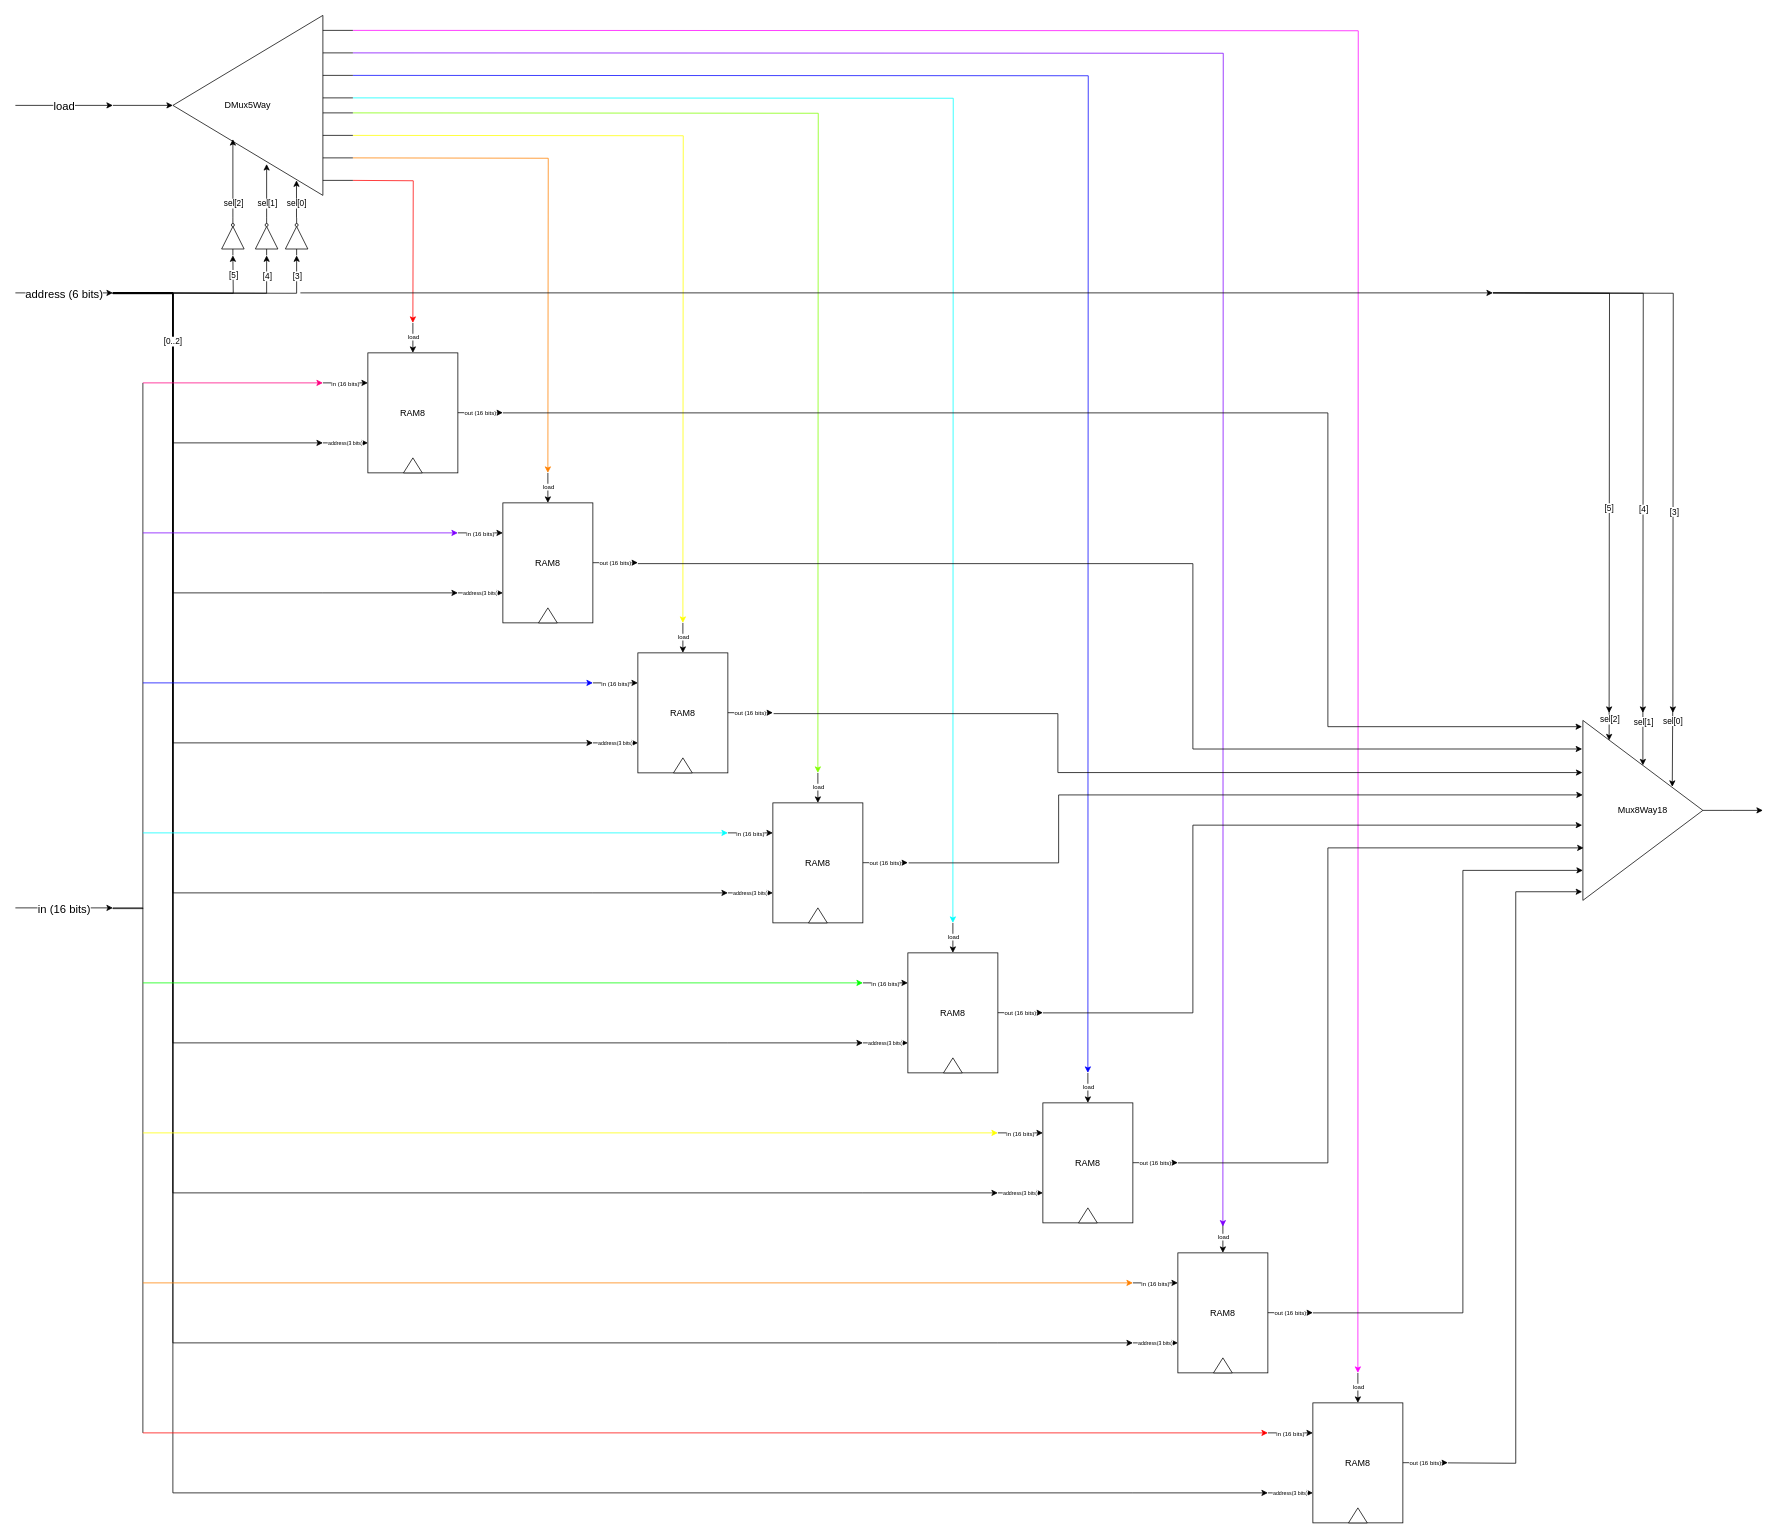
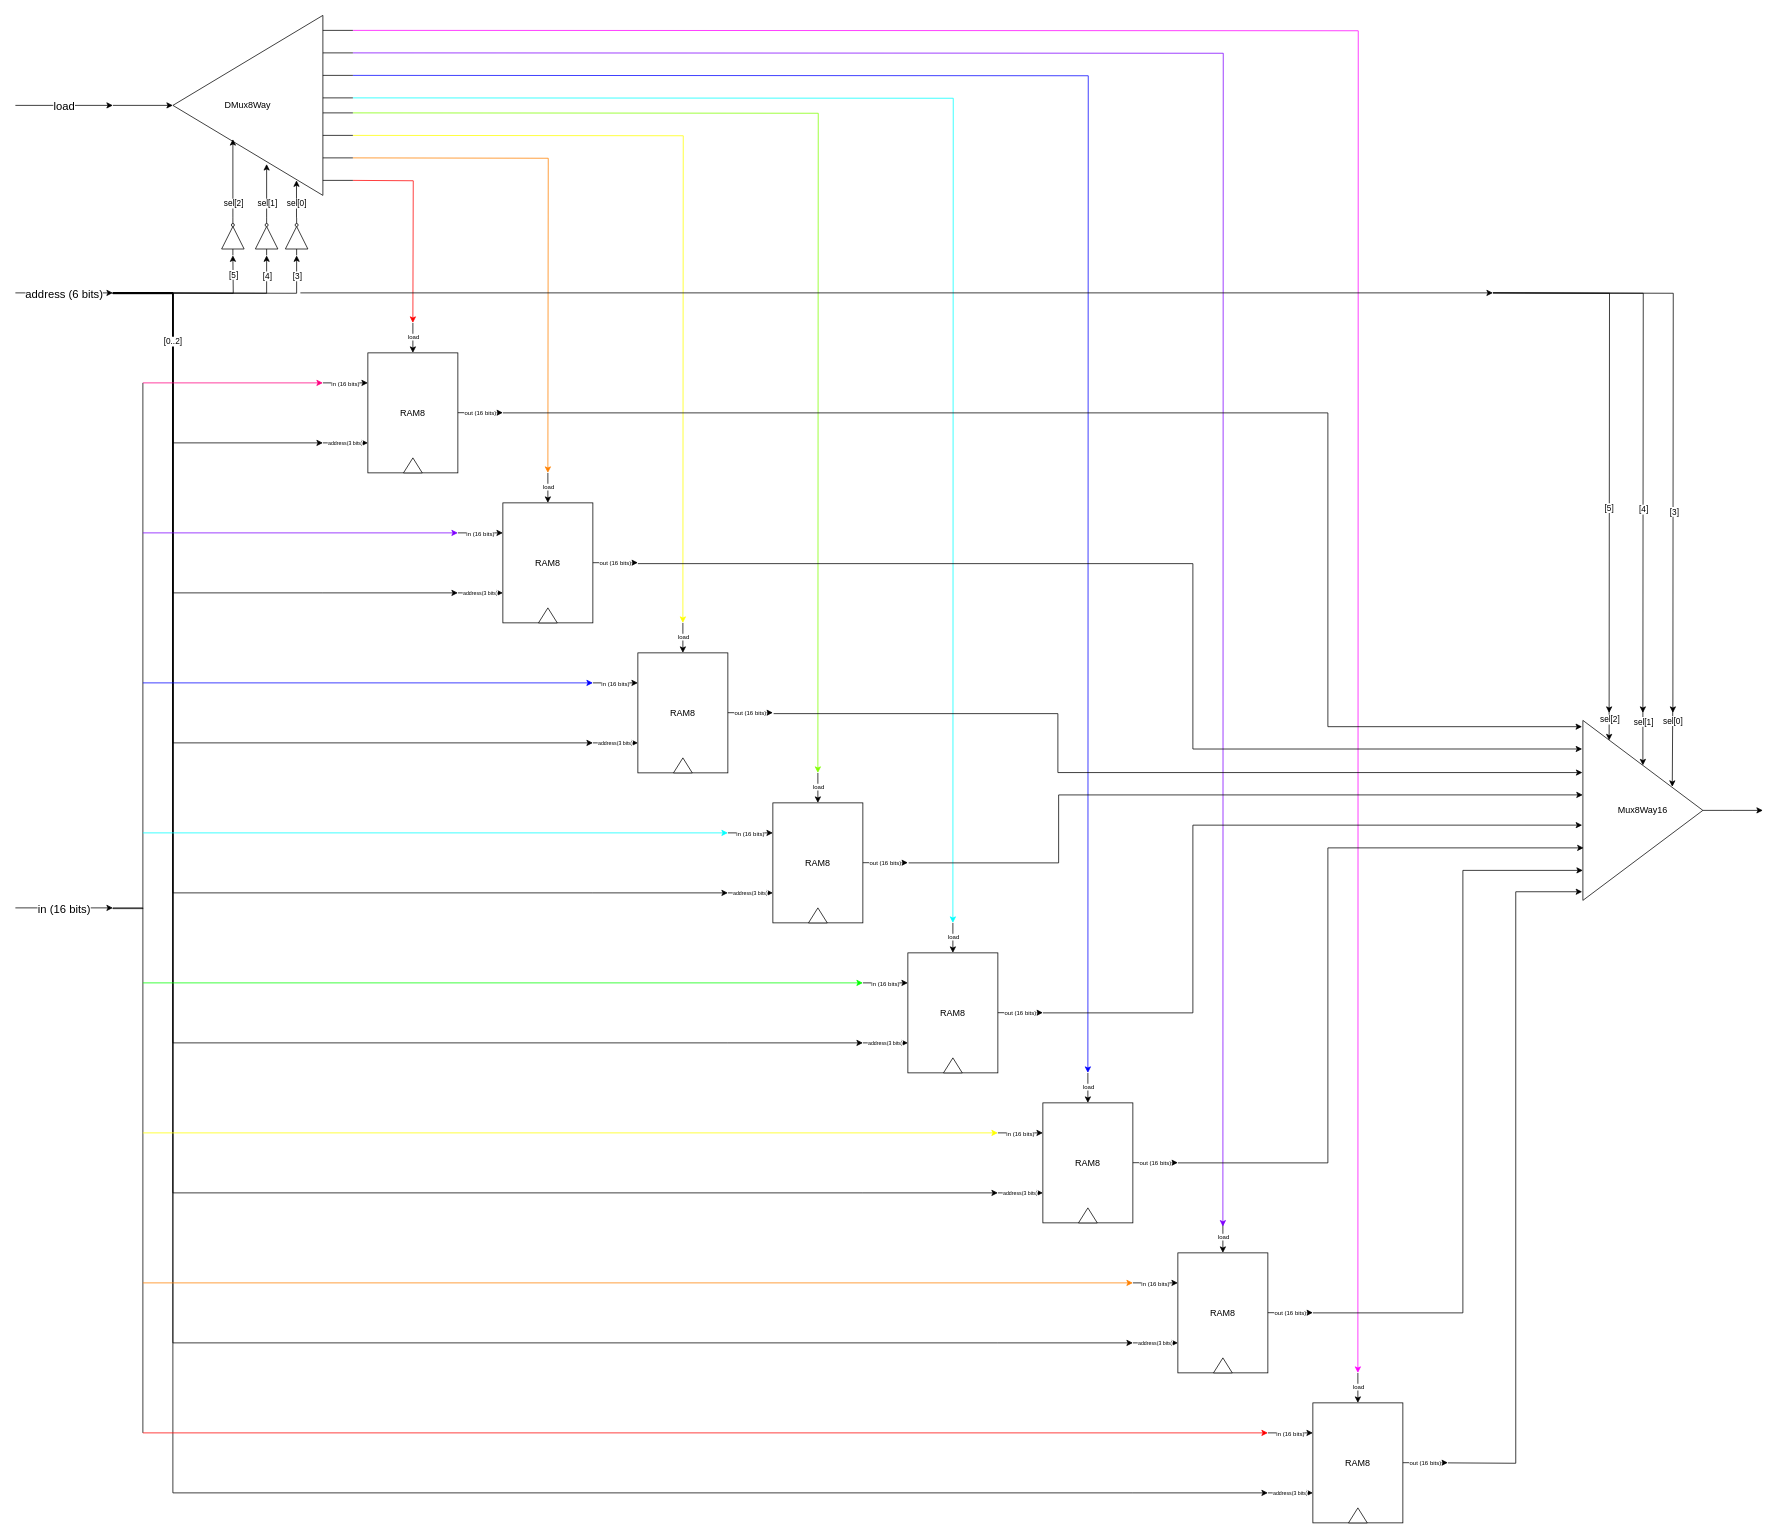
(248, 105) -> (248, 105)
(1643, 810) -> (1643, 810)
